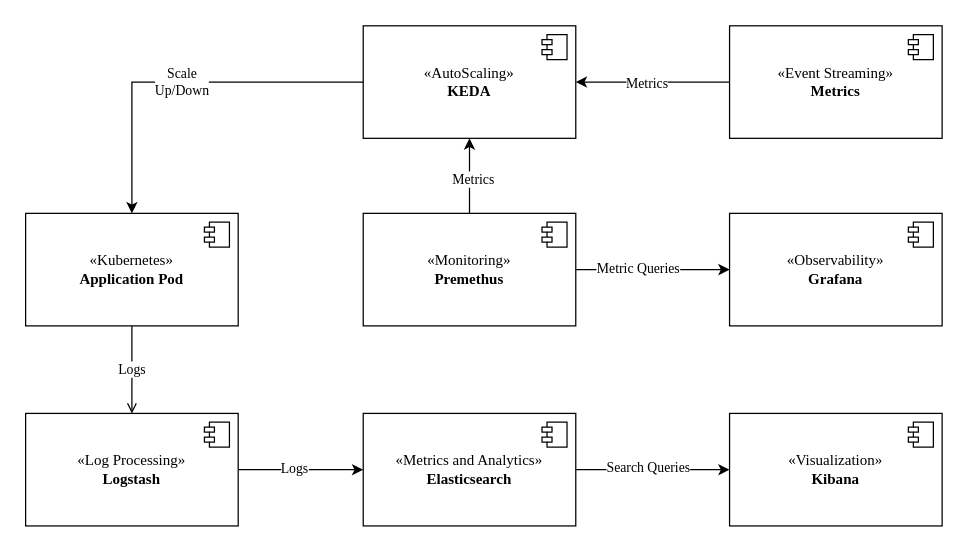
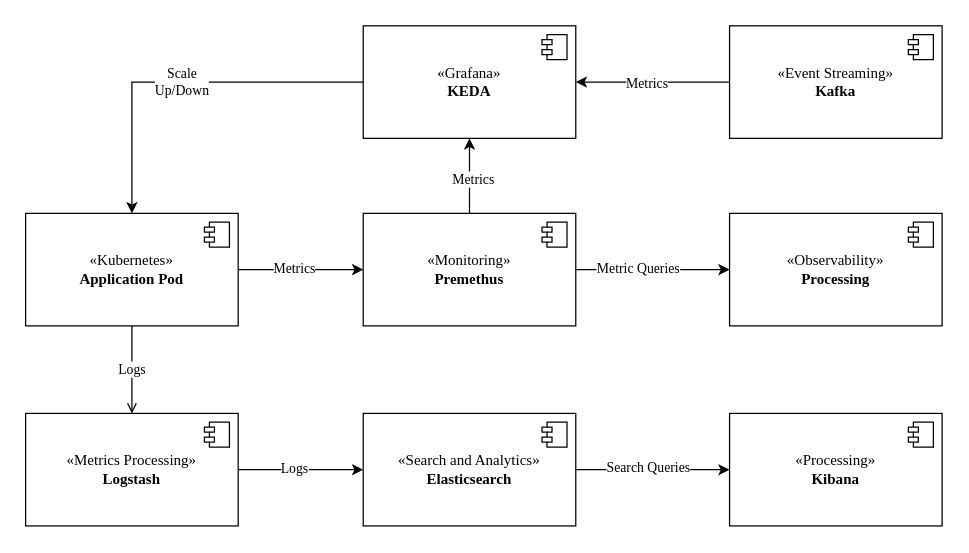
(469, 82) -> (469, 82)
(836, 82) -> (836, 82)
none -> (296, 269)
(836, 269) -> (836, 269)
(132, 469) -> (132, 469)
(469, 469) -> (469, 469)
(836, 469) -> (836, 469)
